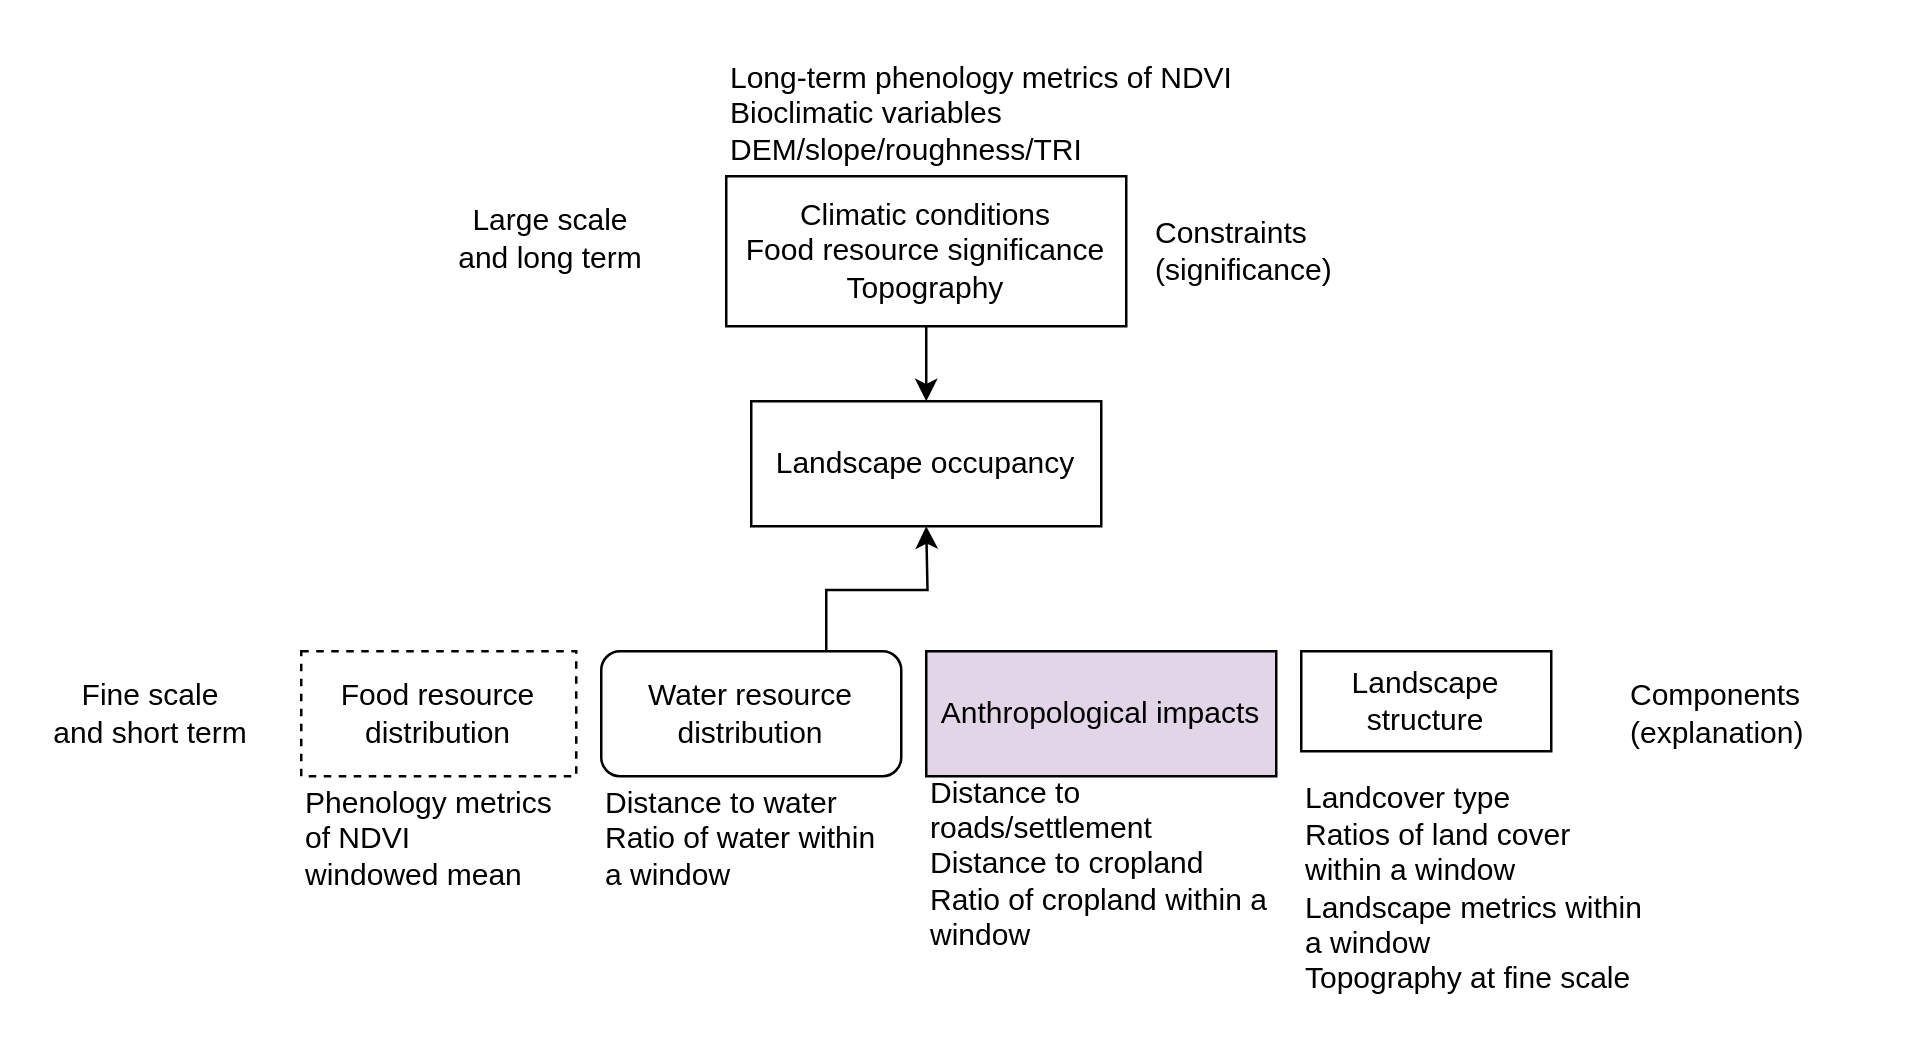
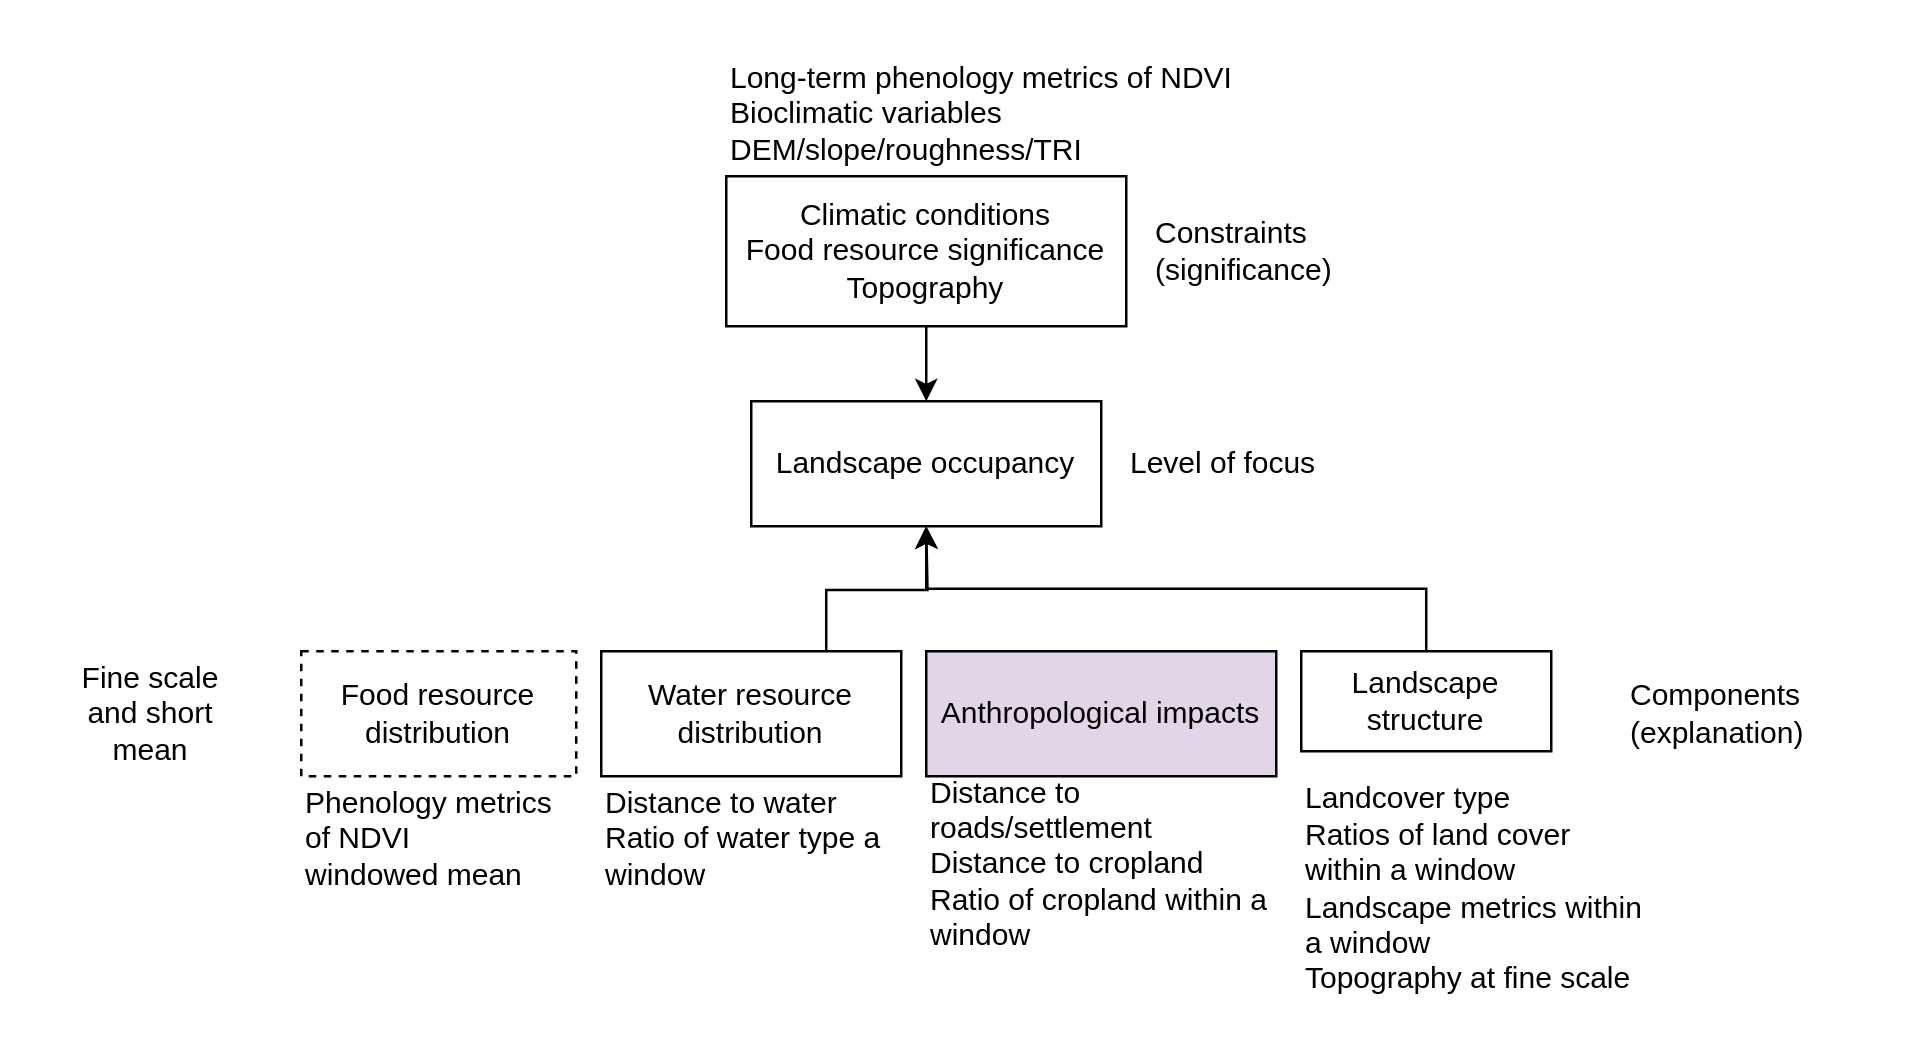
(551, 239) -> none
none -> (1239, 464)
none -> (1210, 589)
(151, 714) -> (151, 714)
(751, 714) -> (751, 714)
(754, 839) -> (754, 839)
